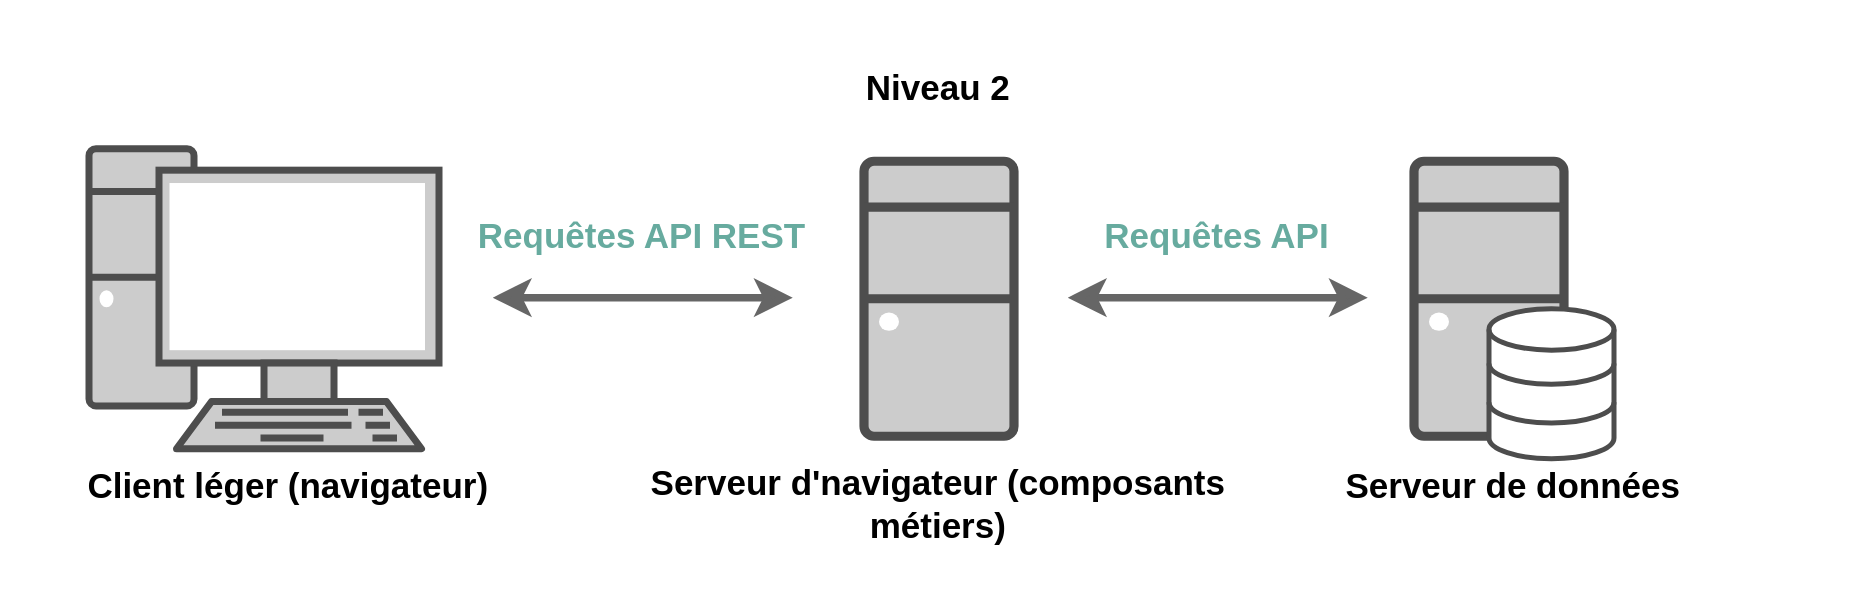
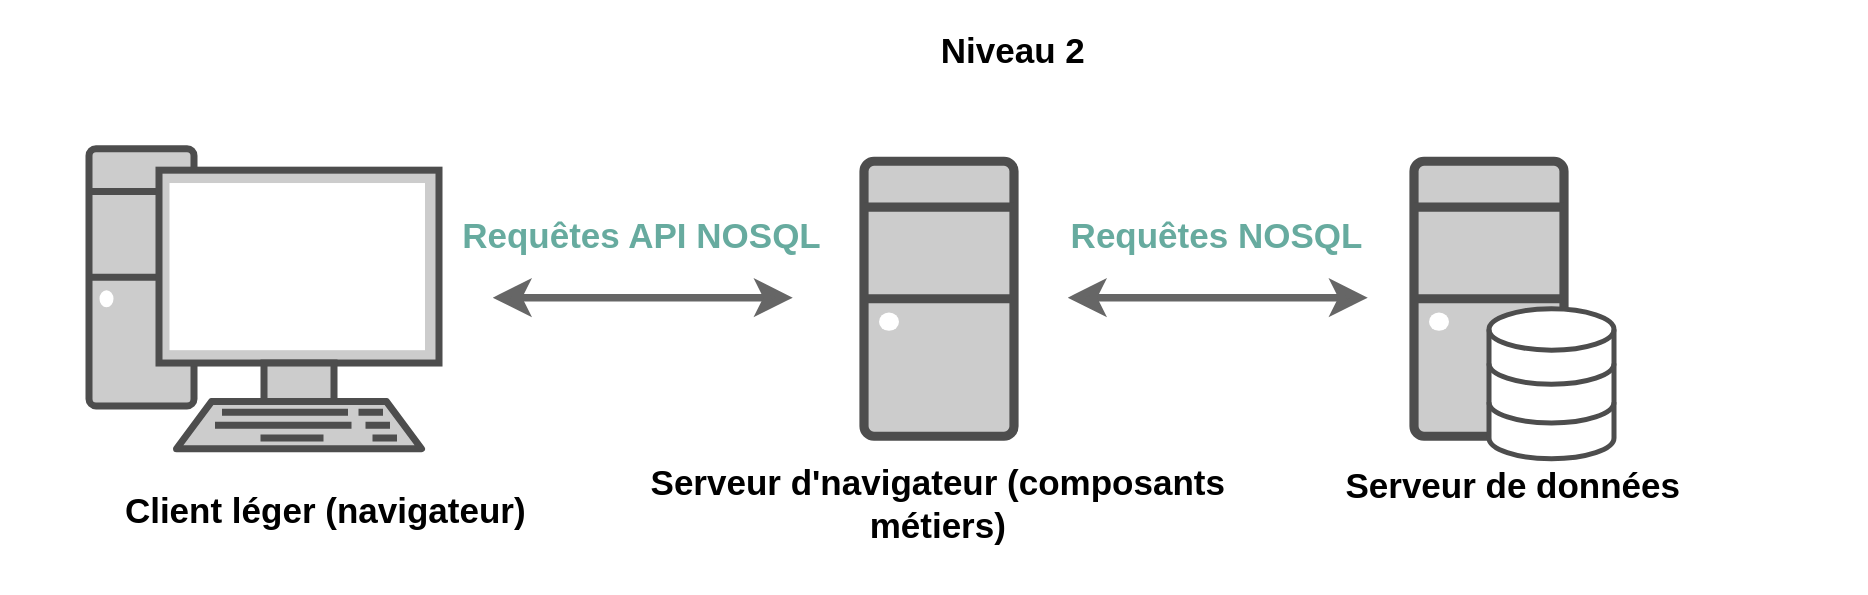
(939, 89) -> (1014, 51)
(643, 236) -> (643, 236)
(1218, 236) -> (1218, 236)
(289, 486) -> (326, 511)
